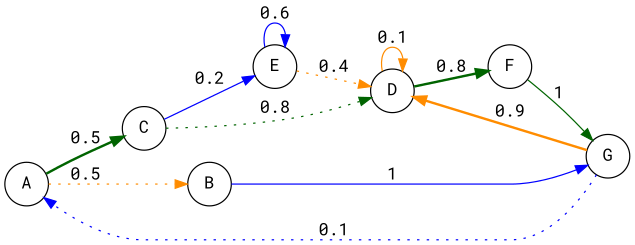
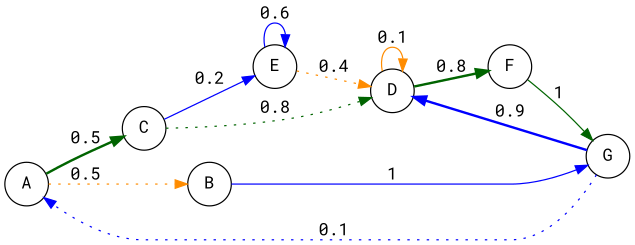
(506, 125) -> (506, 125)
